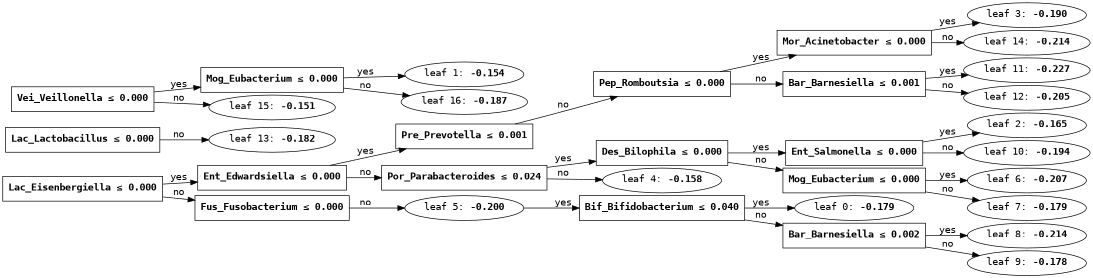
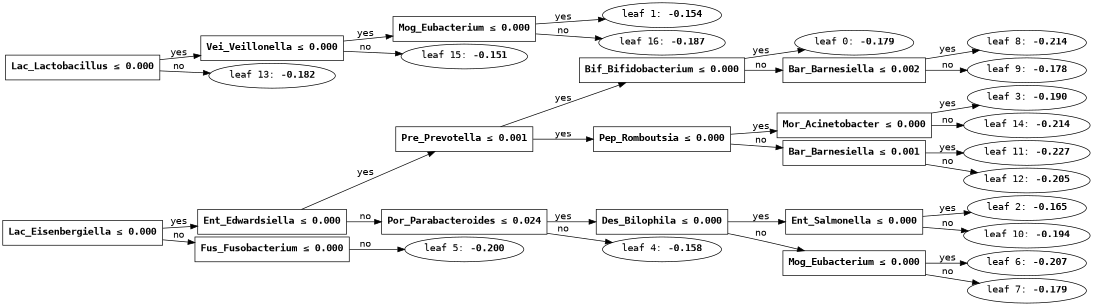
none -> (177, 58)
(563, 105) -> (563, 134)
(725, 207) -> (725, 69)
(548, 208) -> (560, 106)
